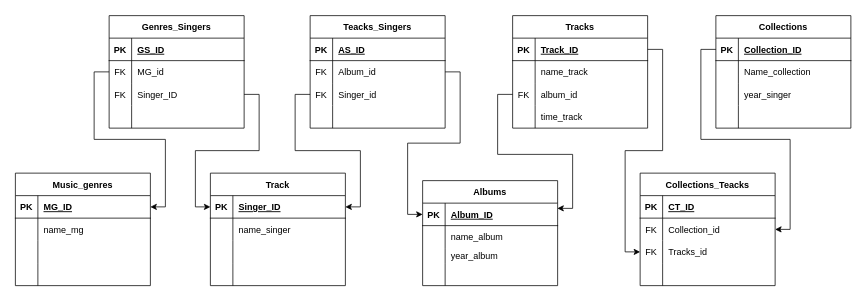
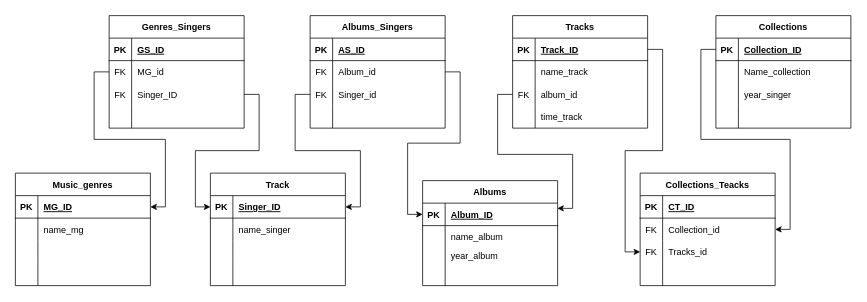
(377, 27) -> (377, 27)
